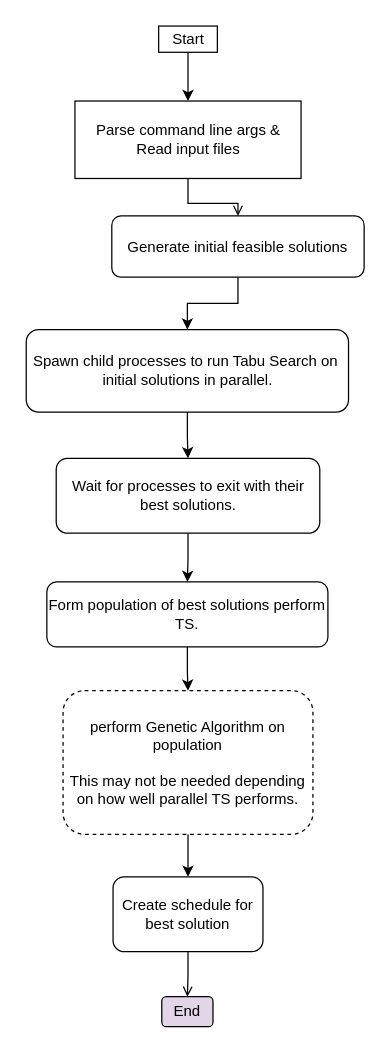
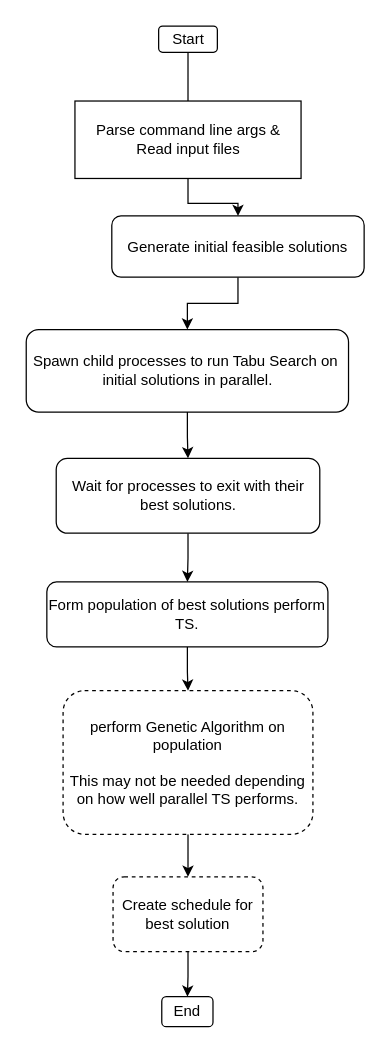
(188, 39) -> (188, 39)
(188, 91) -> (188, 94)
(238, 204) -> (235, 203)
(188, 914) -> (188, 914)
(188, 989) -> (188, 987)
(188, 1012) -> (188, 1012)
